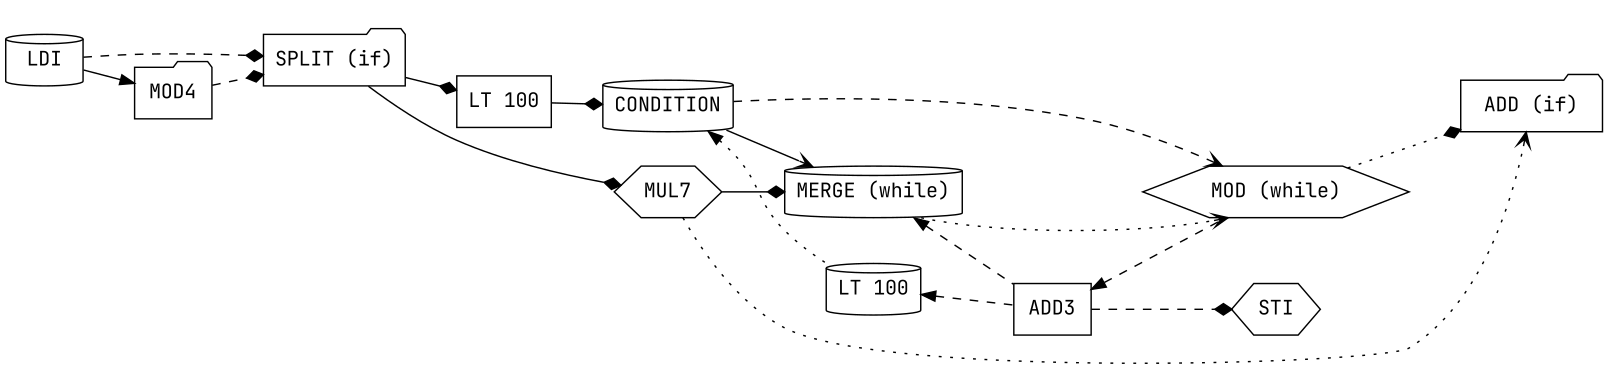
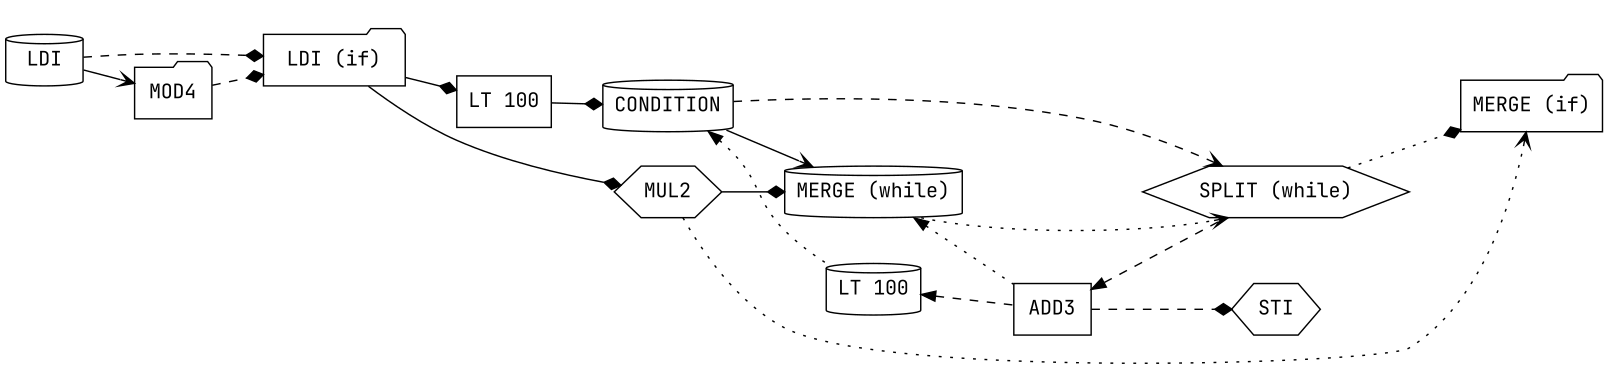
(334, 60) -> (334, 60)
(102, 75) -> (102, 75)
(1532, 106) -> (1532, 106)
(668, 192) -> (668, 192)
(1276, 192) -> (1276, 192)
(970, 255) -> (970, 255)
